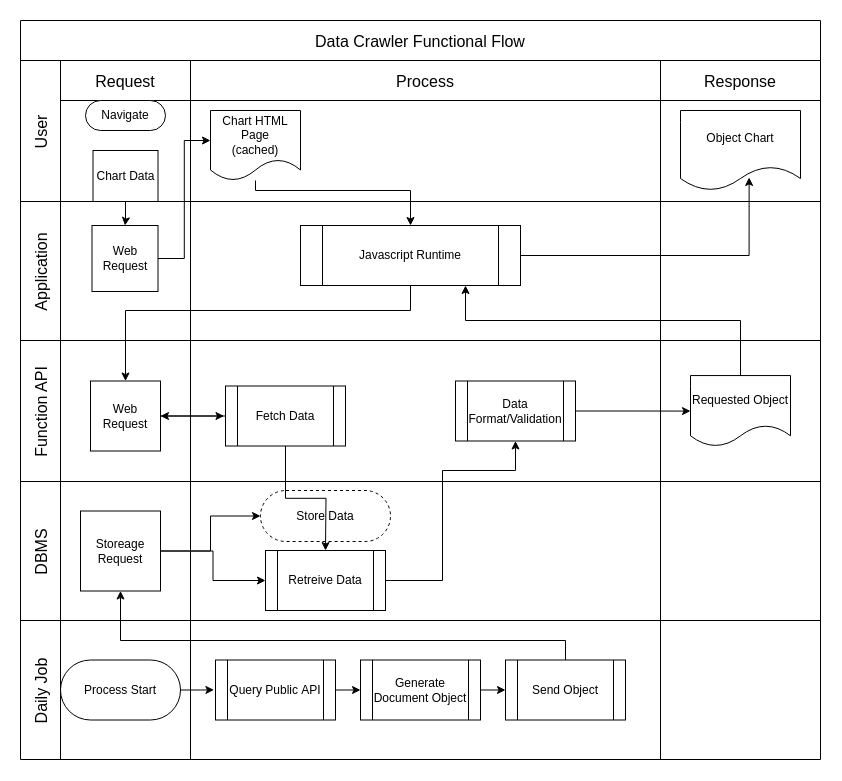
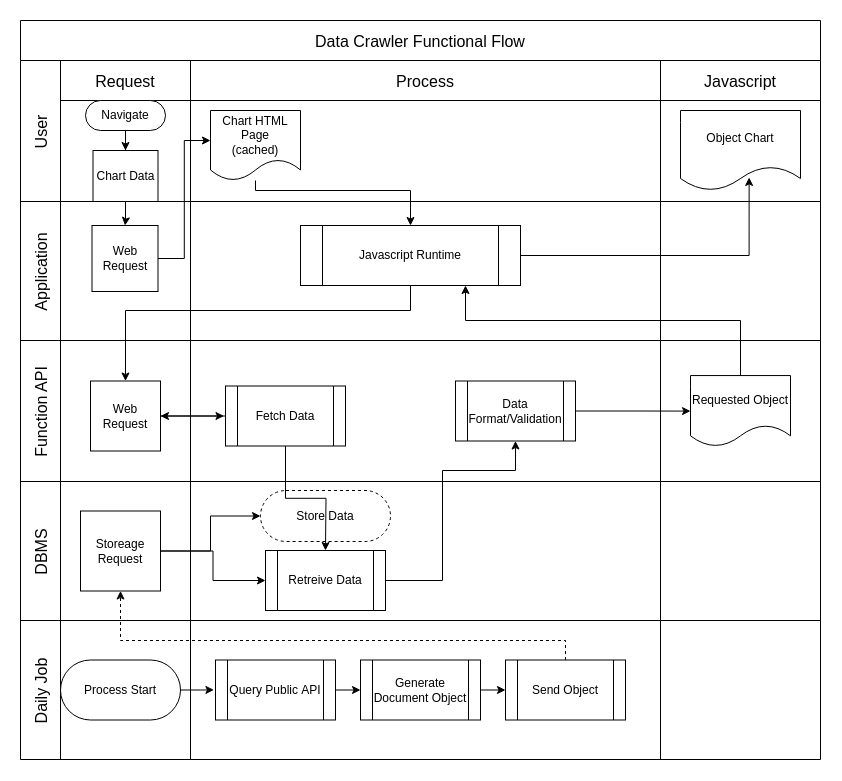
(740, 82) -> (740, 82)
none -> (126, 145)
(332, 641) -> (332, 641)
